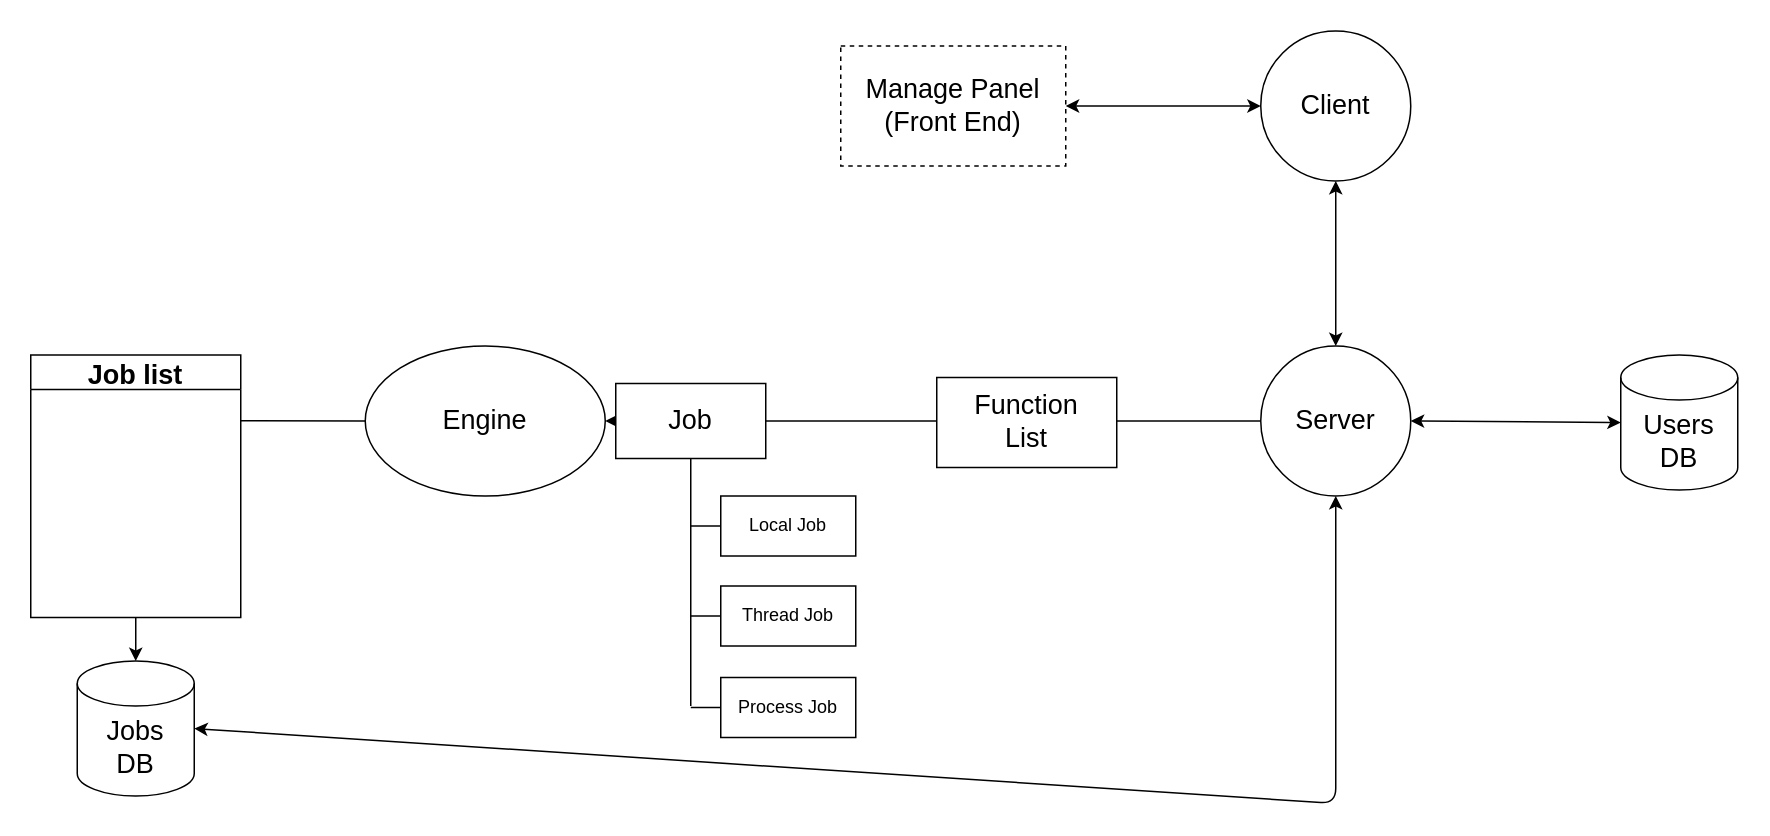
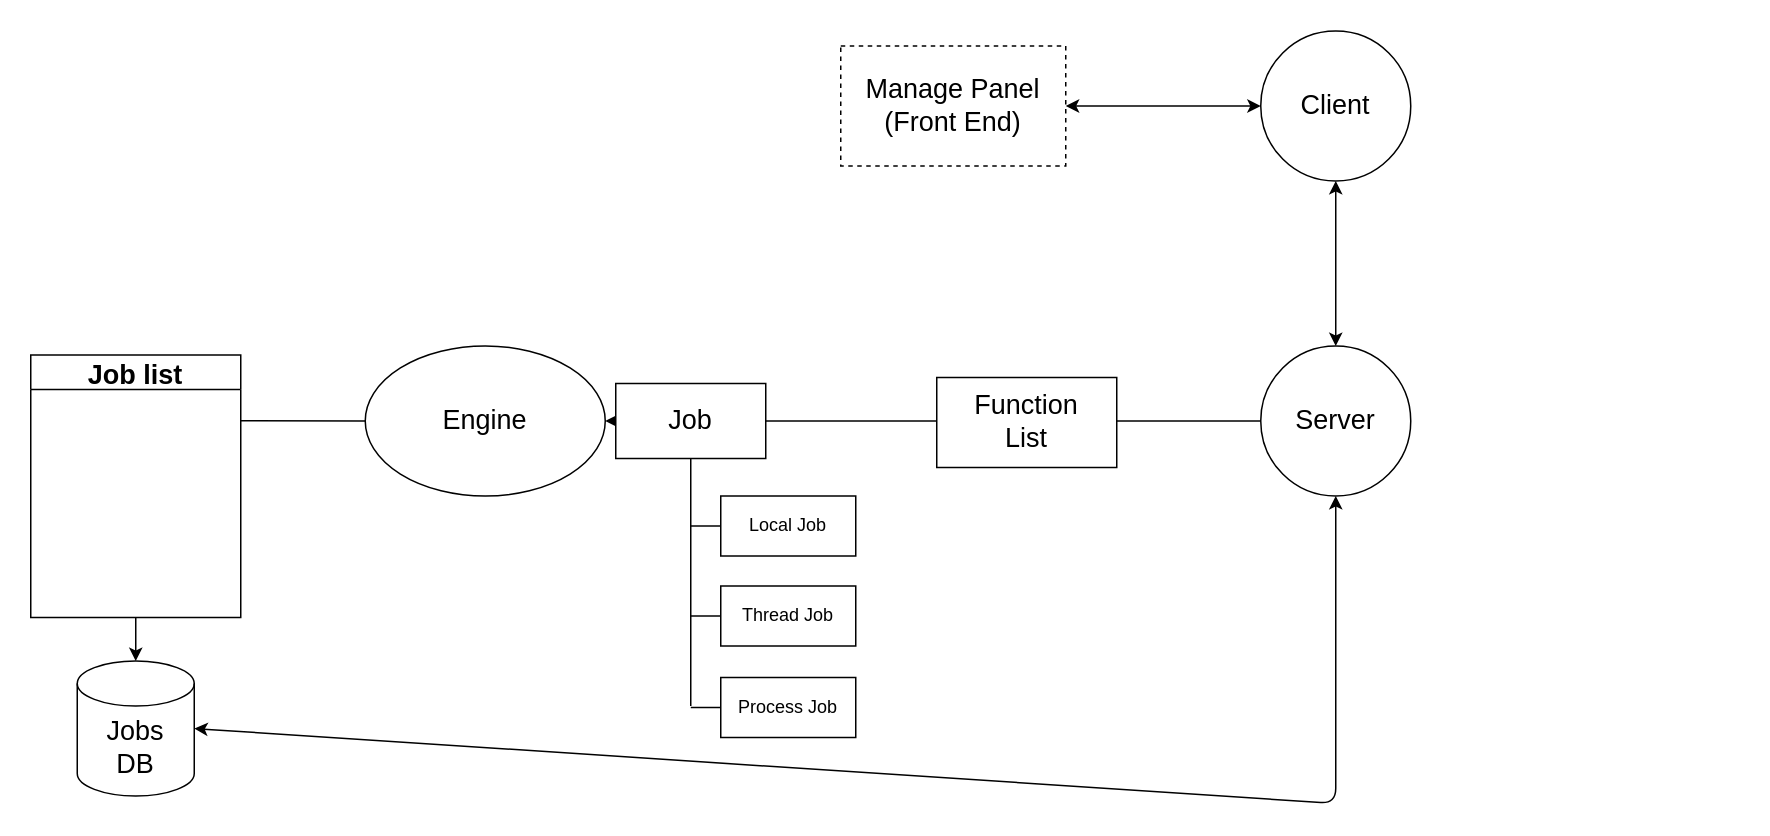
(1516, 422) -> none
(1679, 422) -> none
